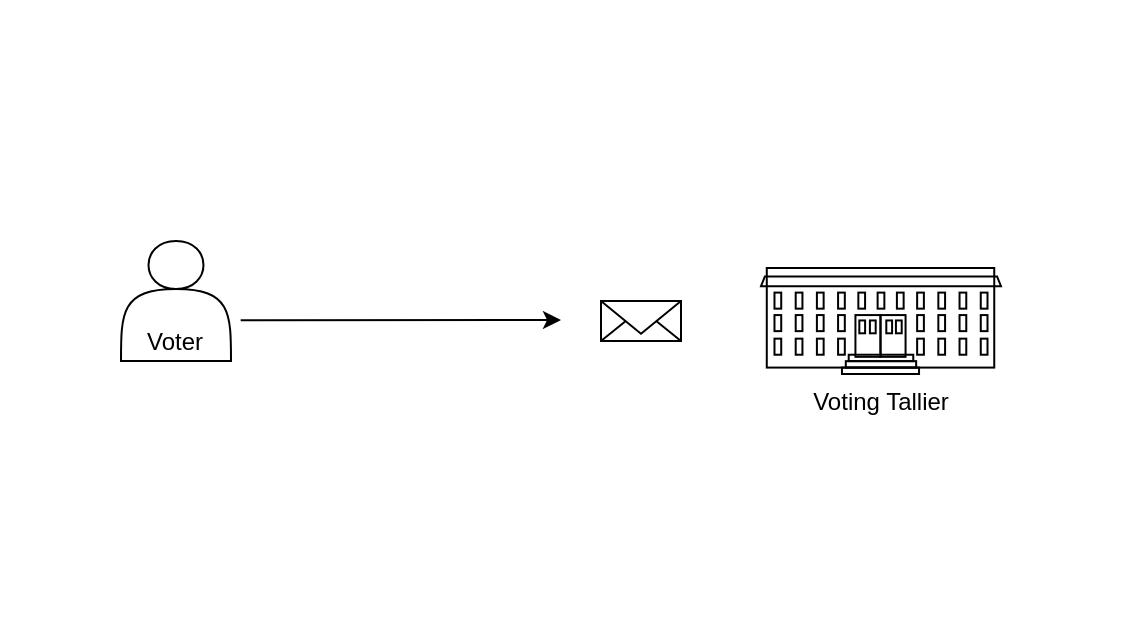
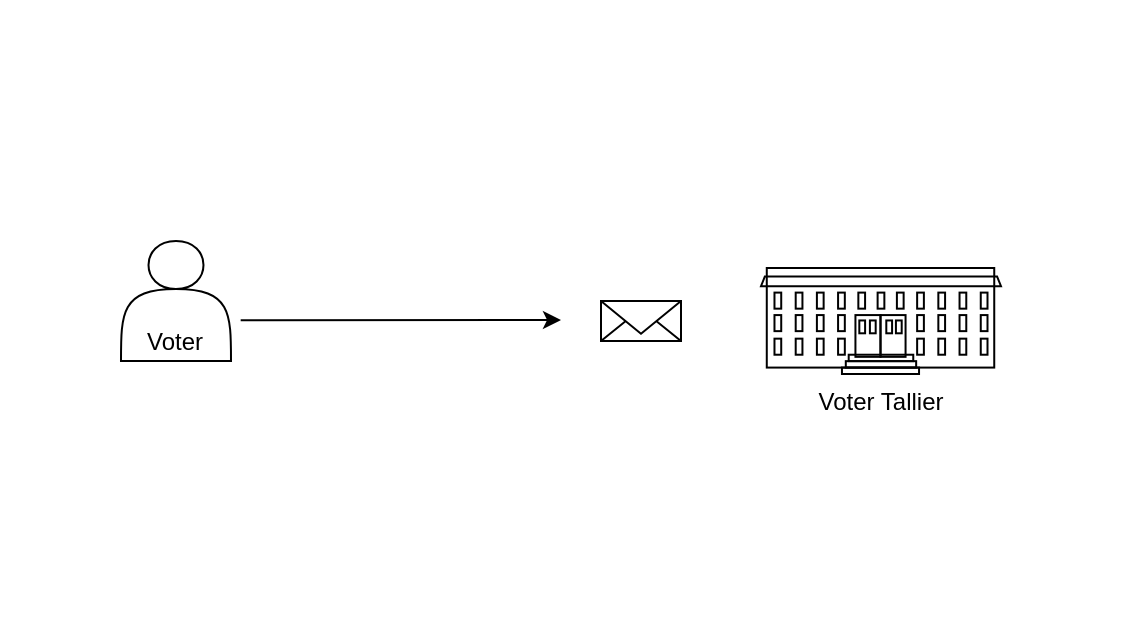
(882, 403) -> (882, 403)
